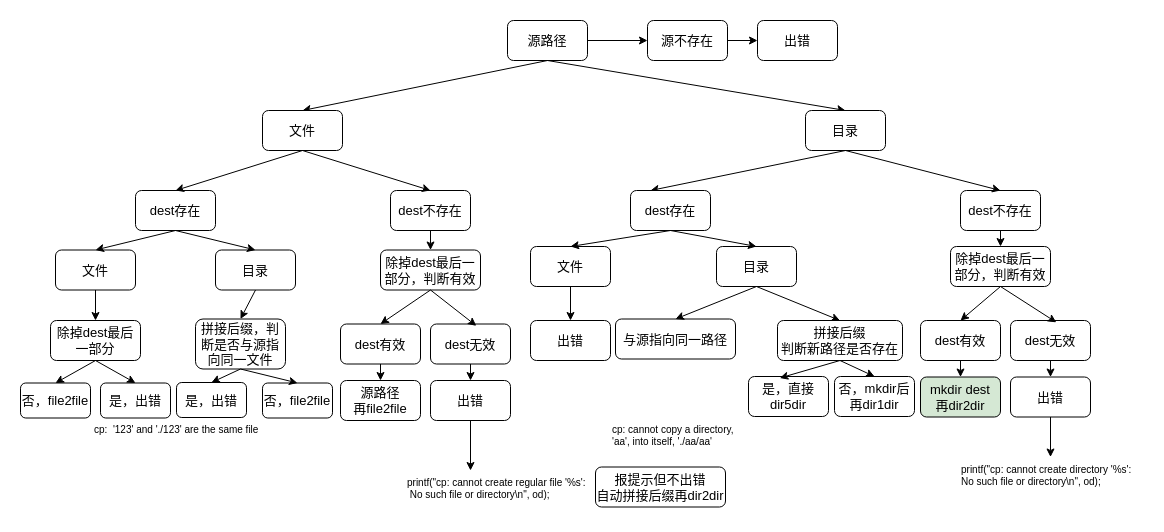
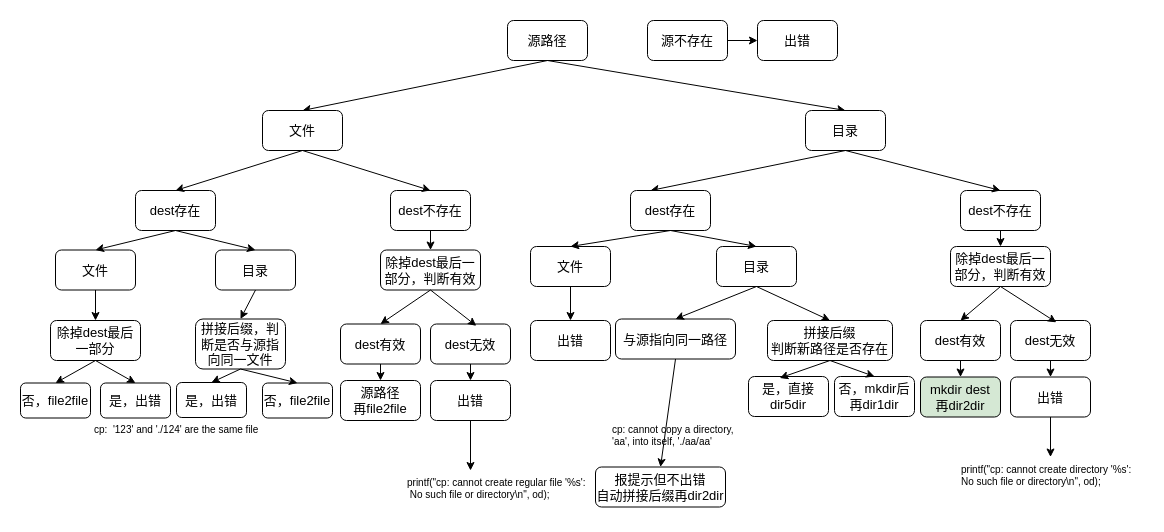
(614, 41) -> none
(840, 341) -> (830, 341)
none -> (668, 410)
(179, 437) -> (179, 437)
